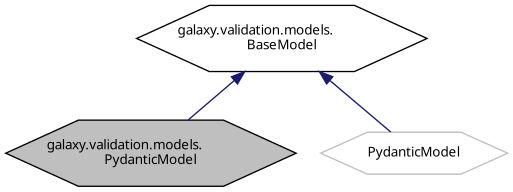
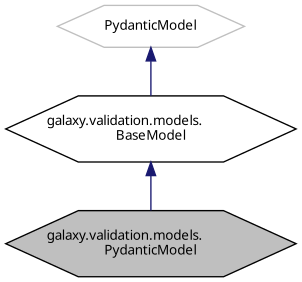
(360, 106) -> (151, 78)
